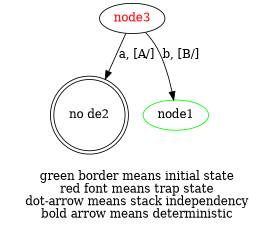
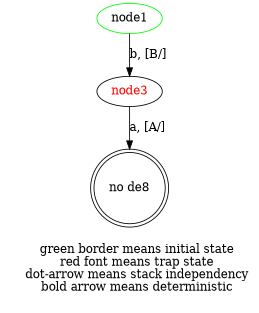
(163, 60) -> (130, 51)
(89, 115) -> (130, 188)
